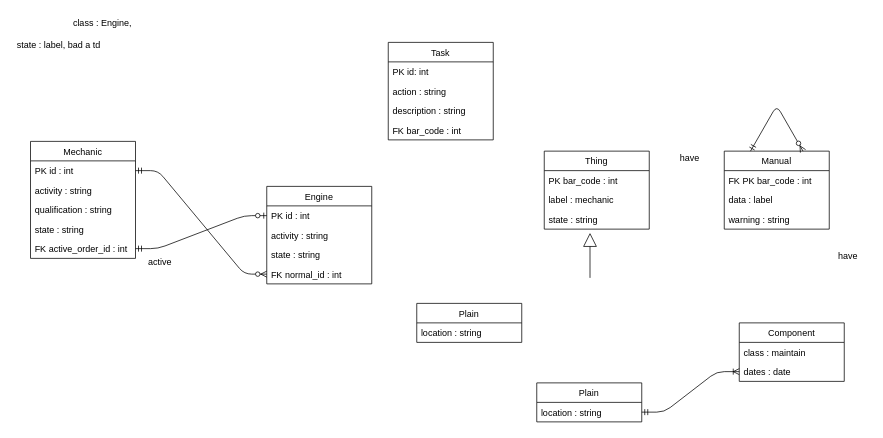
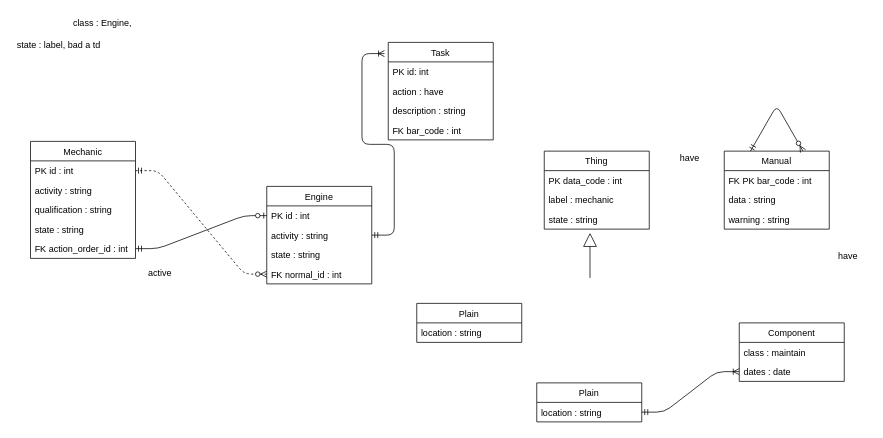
(424, 92) -> (420, 92)
(585, 181) -> (588, 181)
none -> (394, 183)
(753, 200) -> (756, 200)
(201, 222) -> (201, 222)
(87, 249) -> (87, 249)
(165, 262) -> (165, 273)
